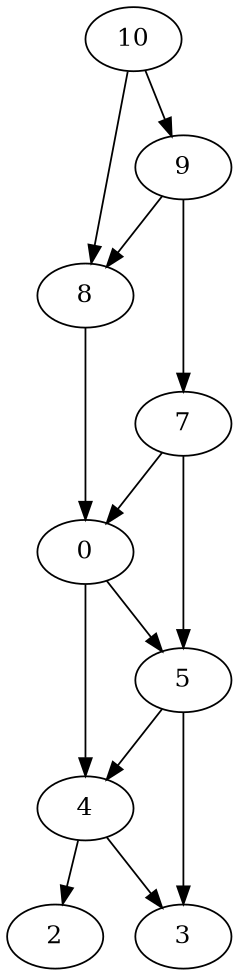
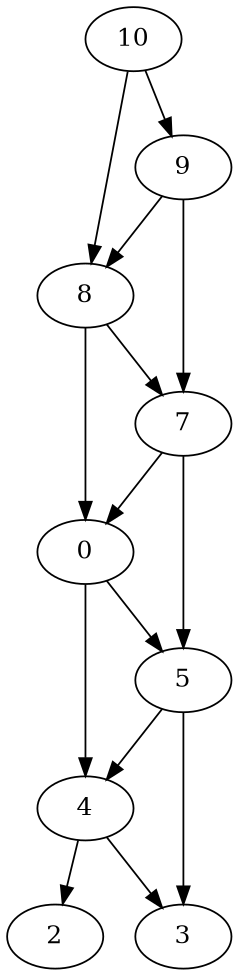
none -> (129, 353)
